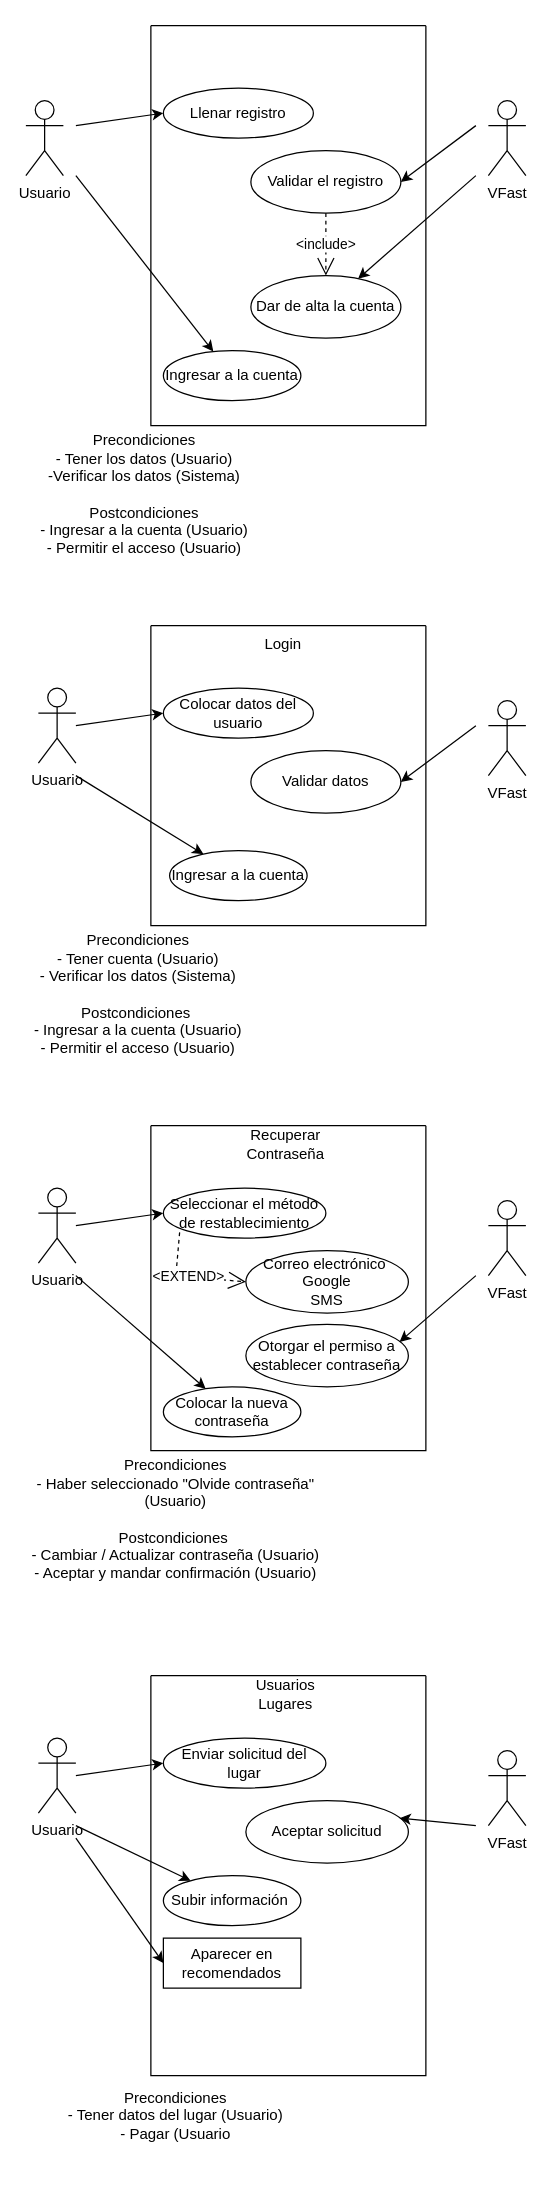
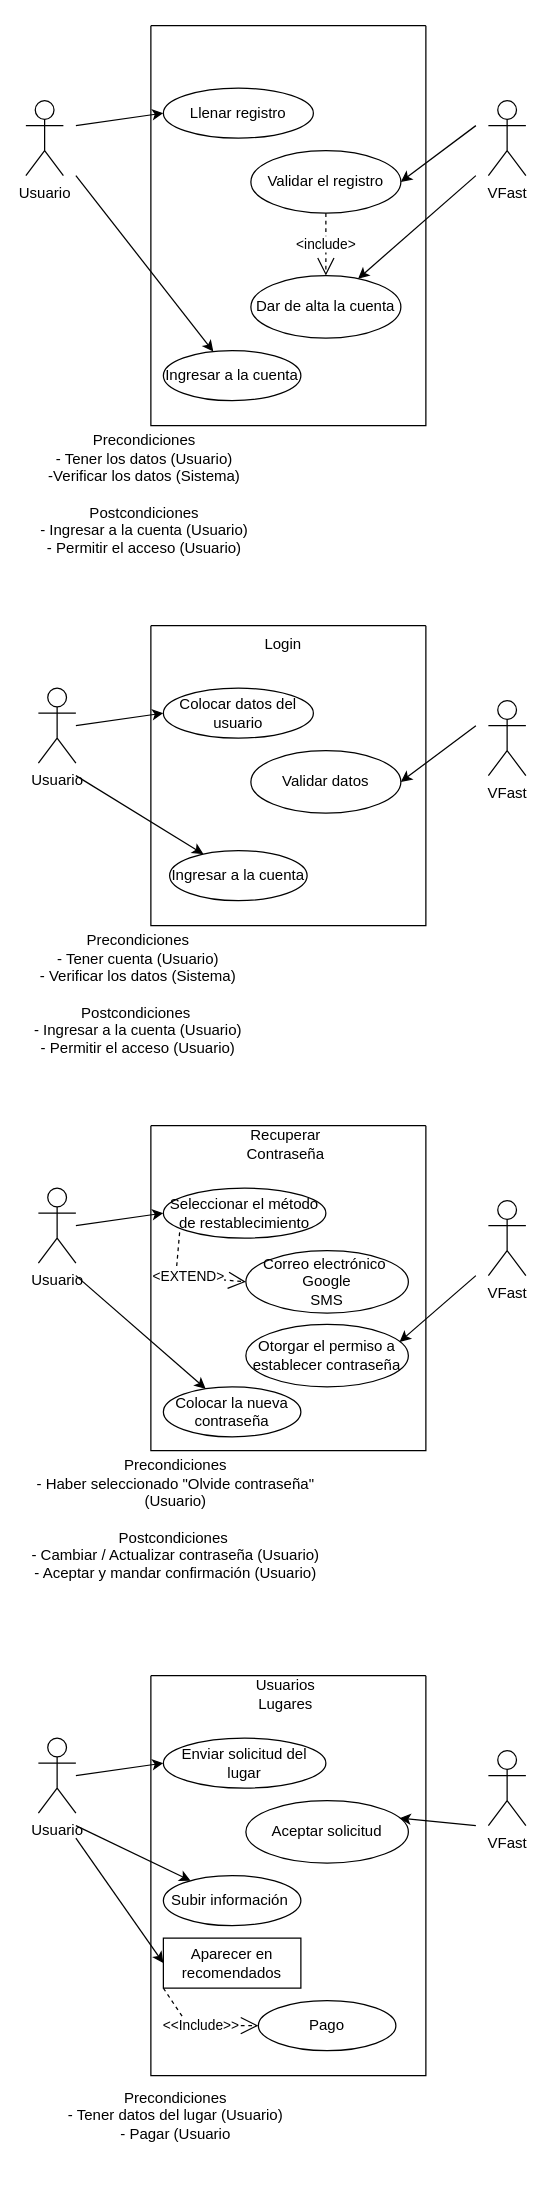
none -> (199, 2026)
none -> (327, 2026)
